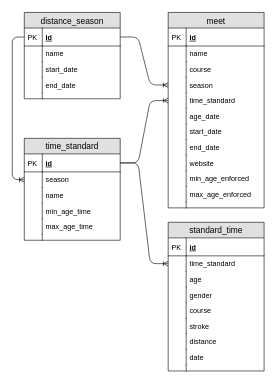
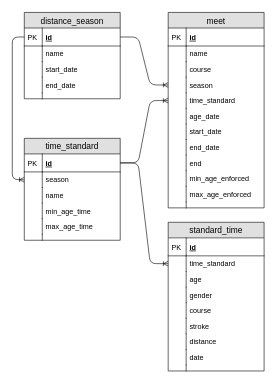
(203, 163) -> (196, 163)
